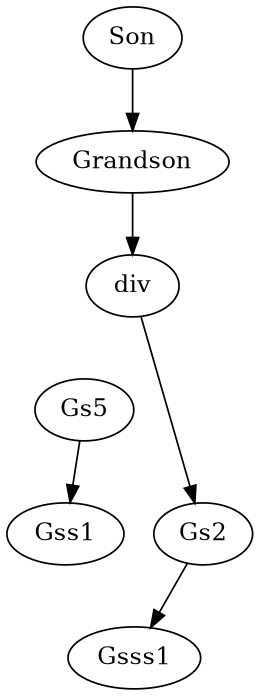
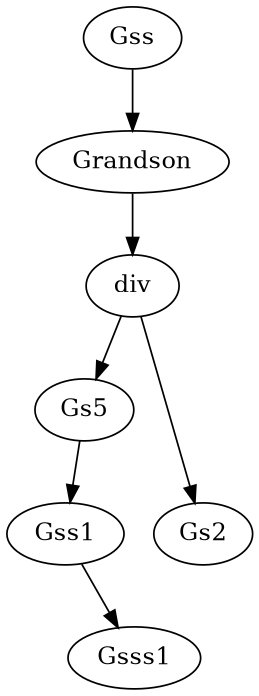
(133, 38) -> (133, 38)
none -> (112, 339)
(173, 588) -> (96, 588)
